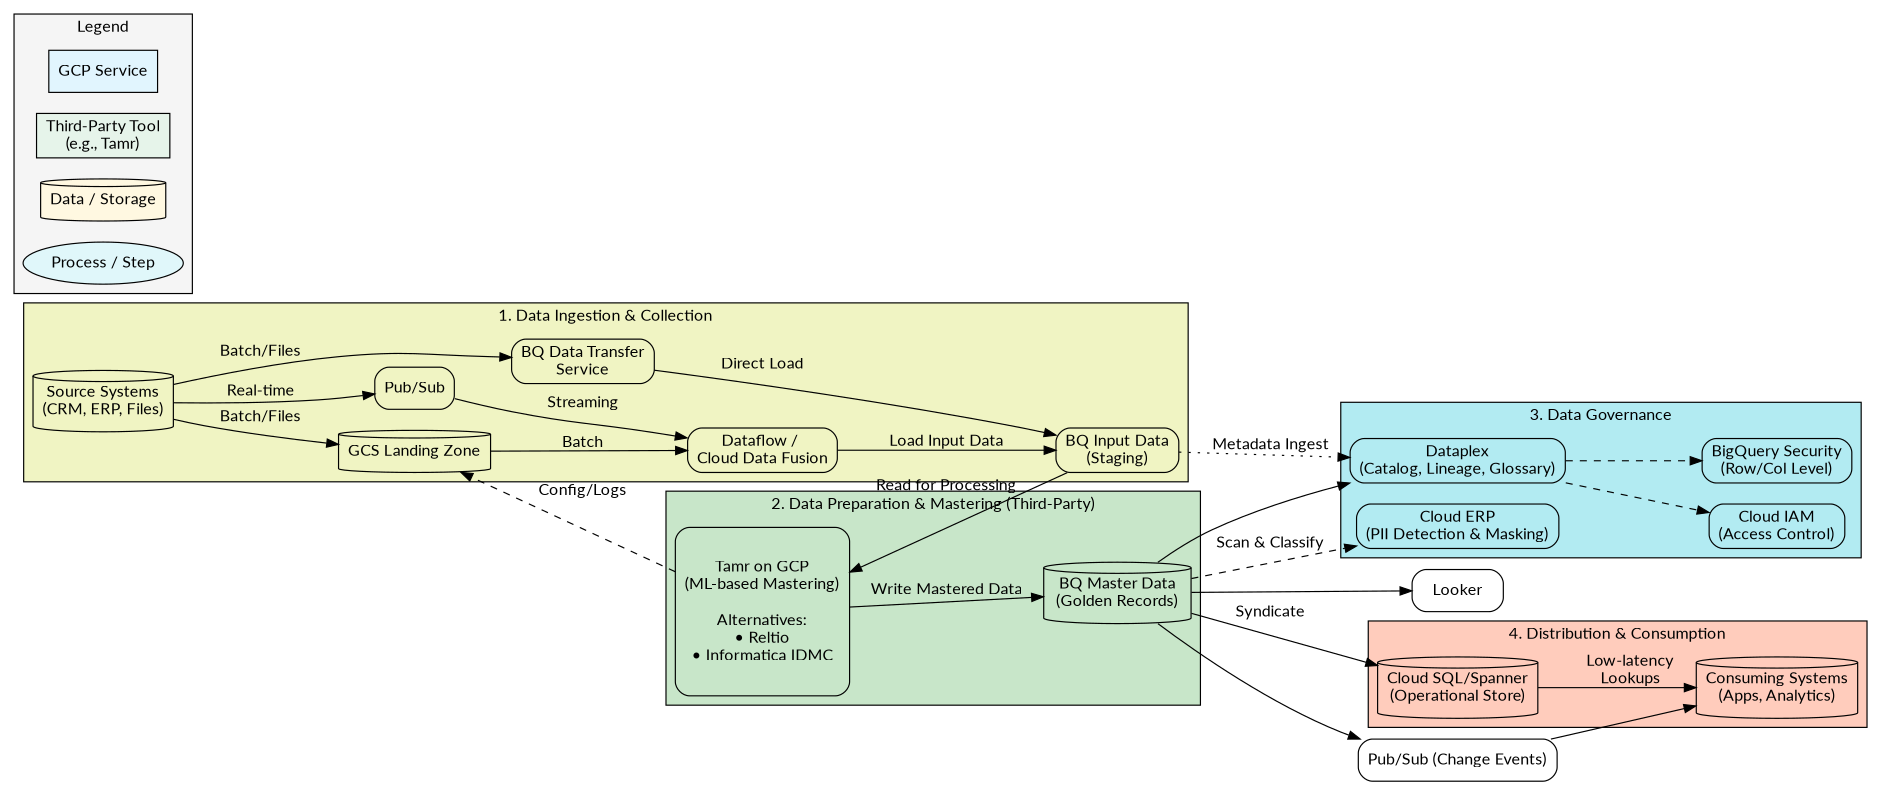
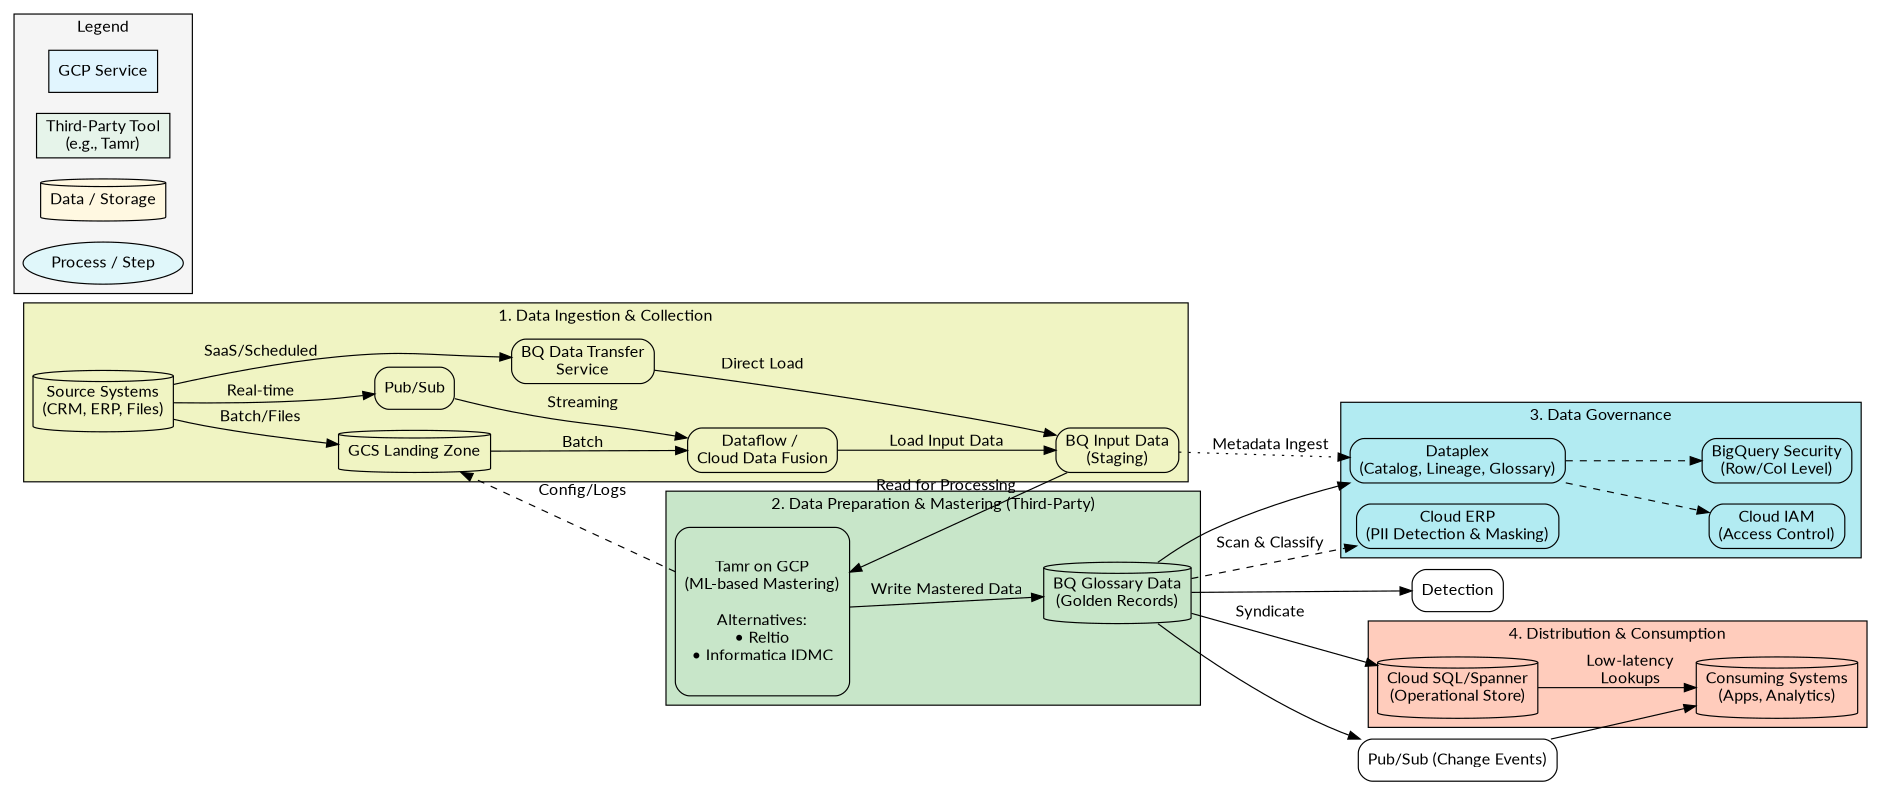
(261, 351) -> (261, 351)
(1458, 591) -> (1458, 591)
(1117, 593) -> (1117, 593)
